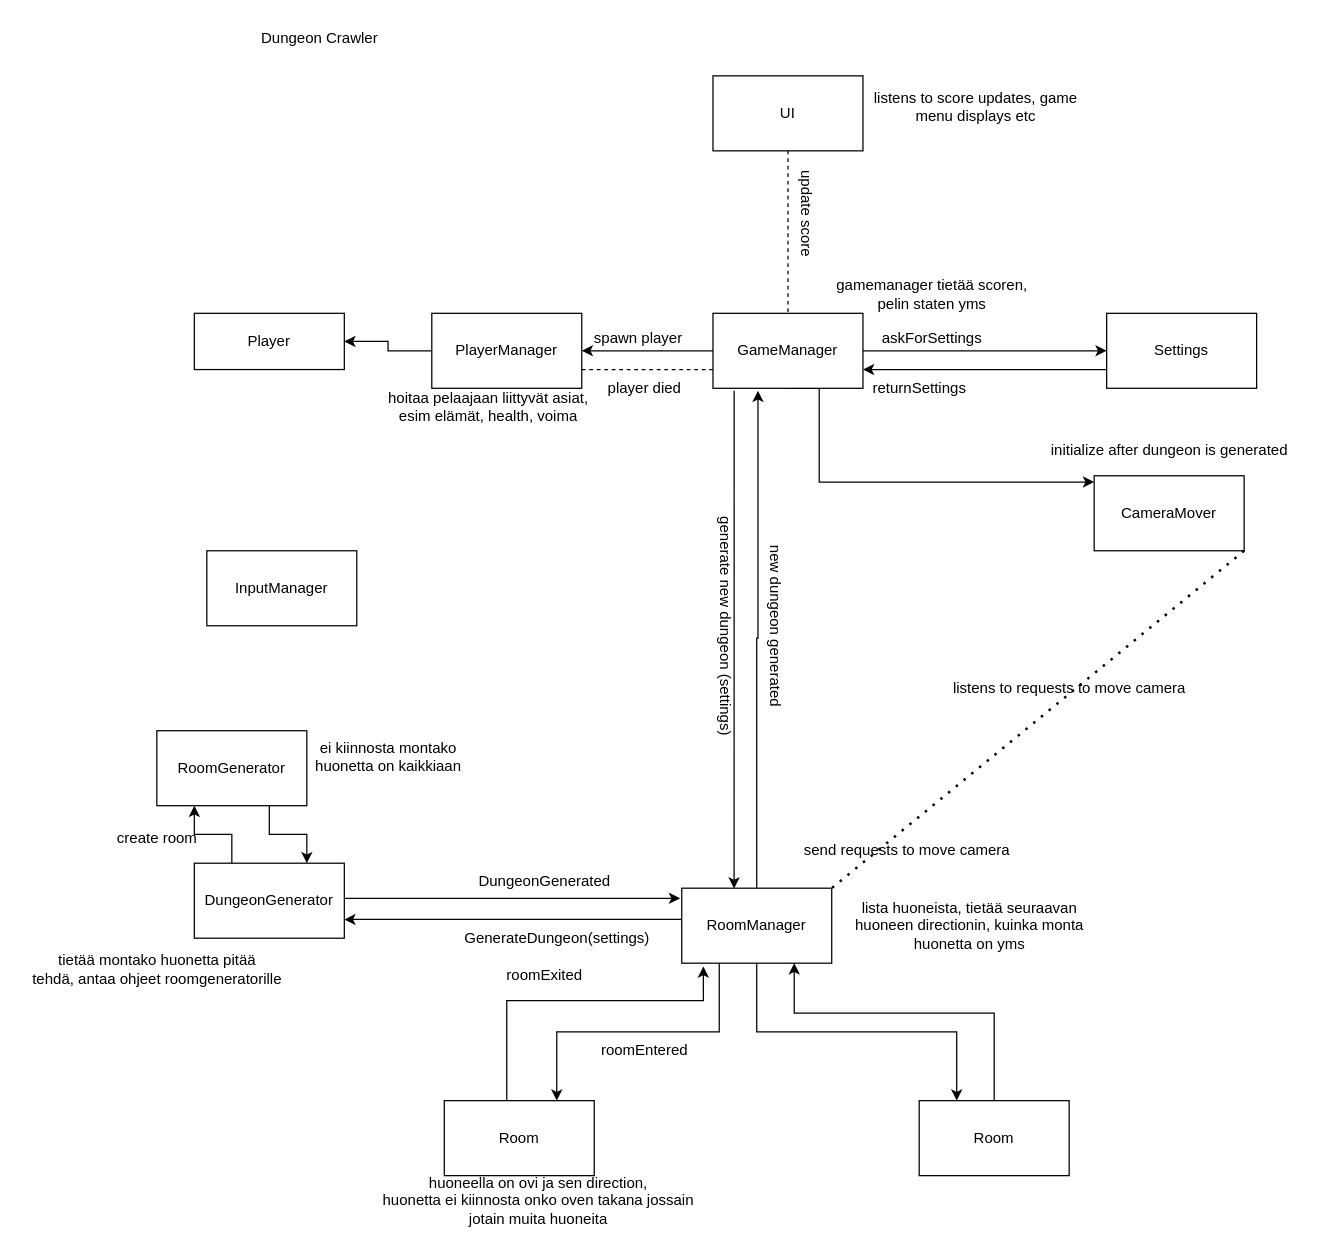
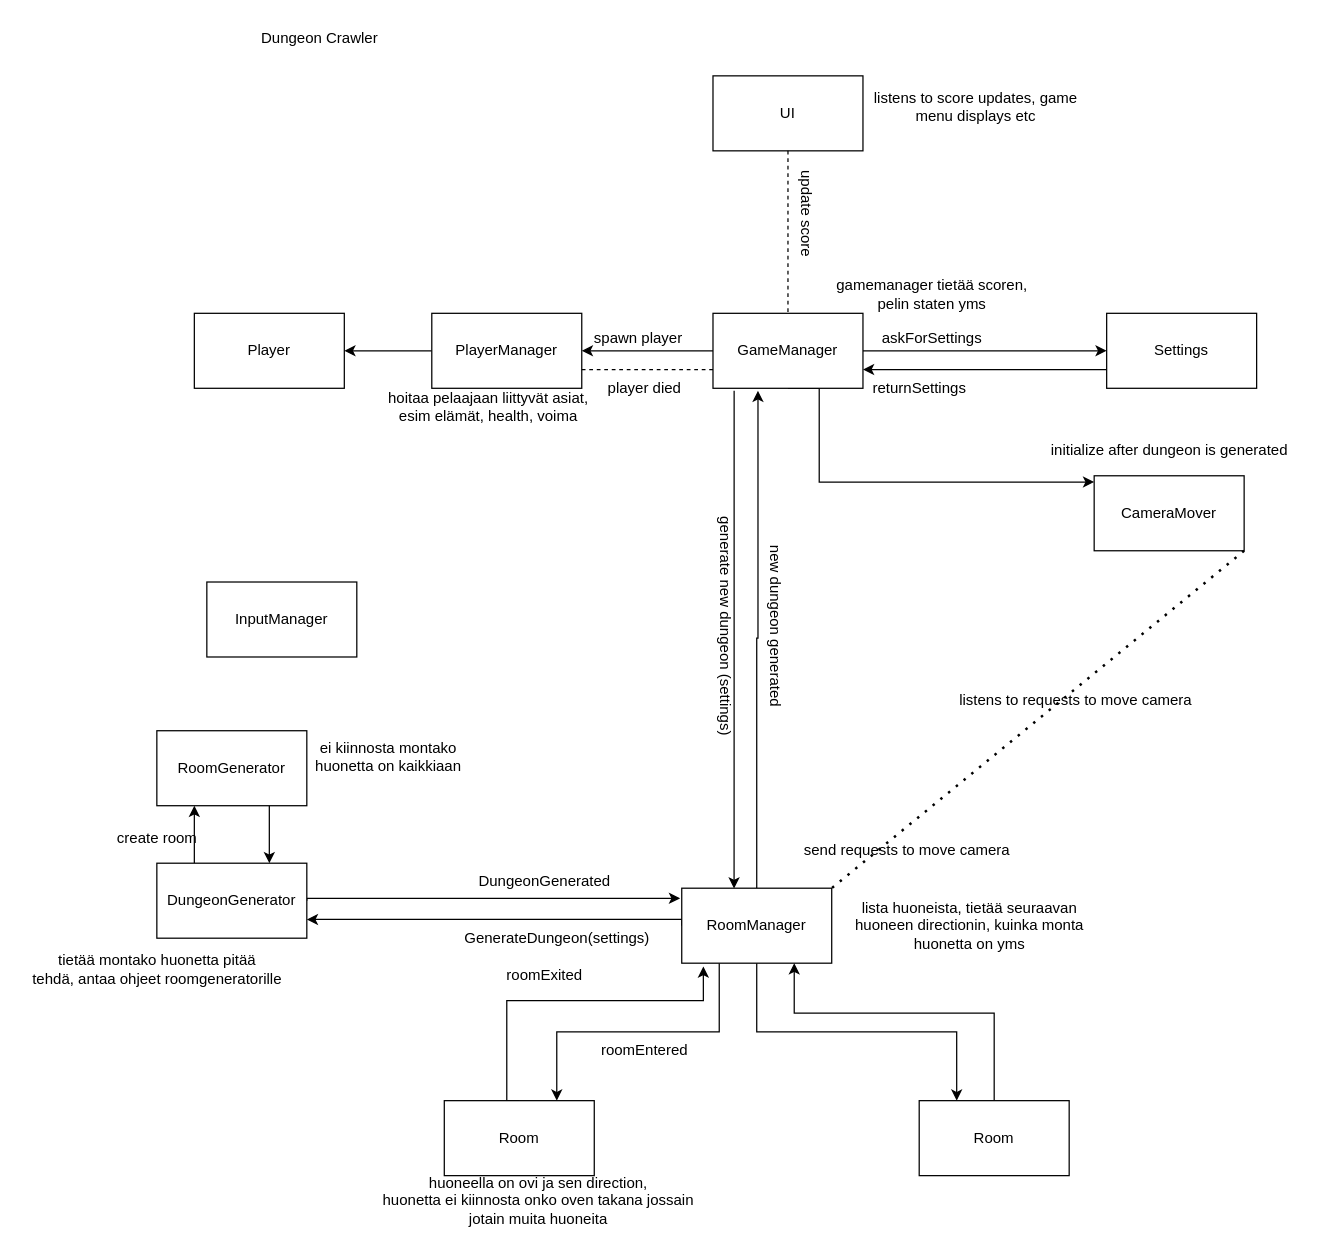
(269, 341) -> (269, 351)
(282, 588) -> (282, 619)
(1069, 688) -> (1076, 701)
(269, 901) -> (232, 901)
